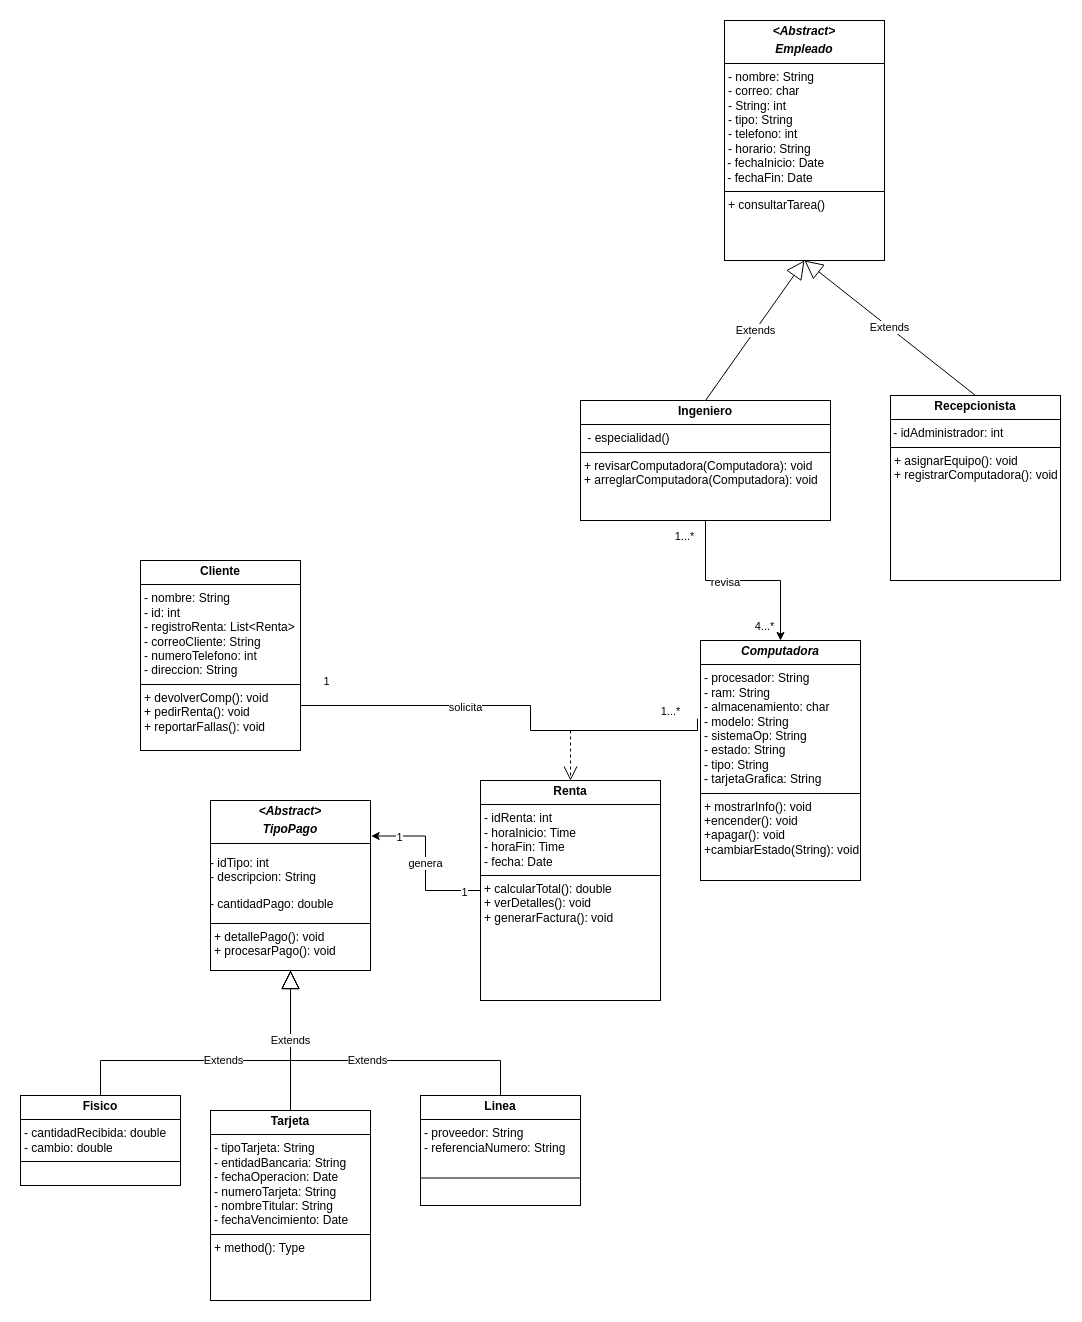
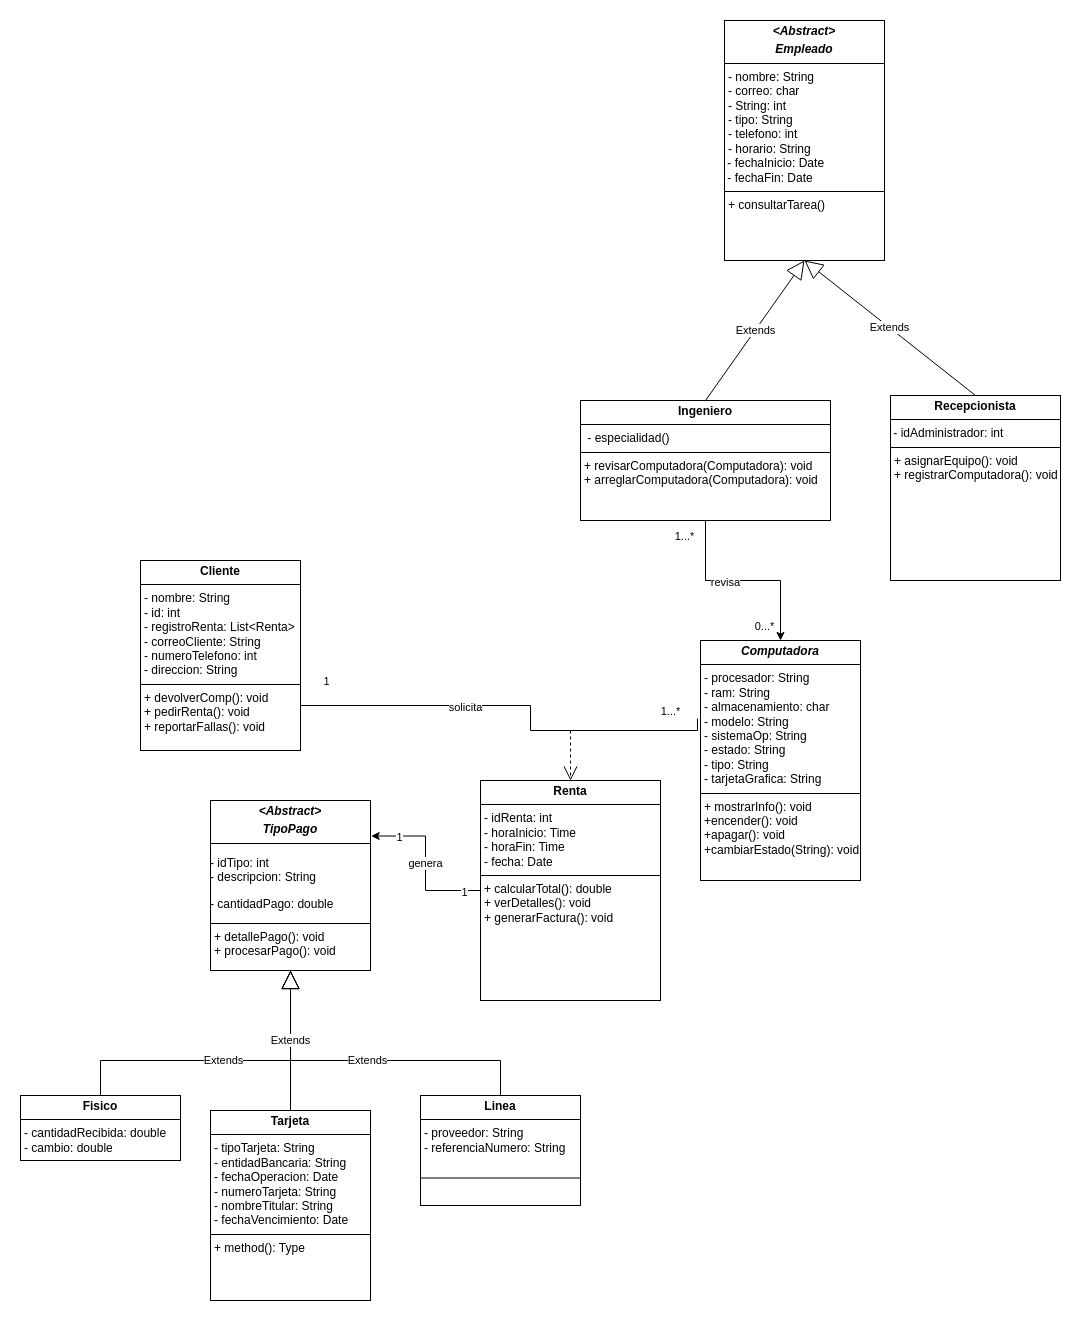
(765, 627) -> (765, 627)
(101, 1141) -> (101, 1128)
